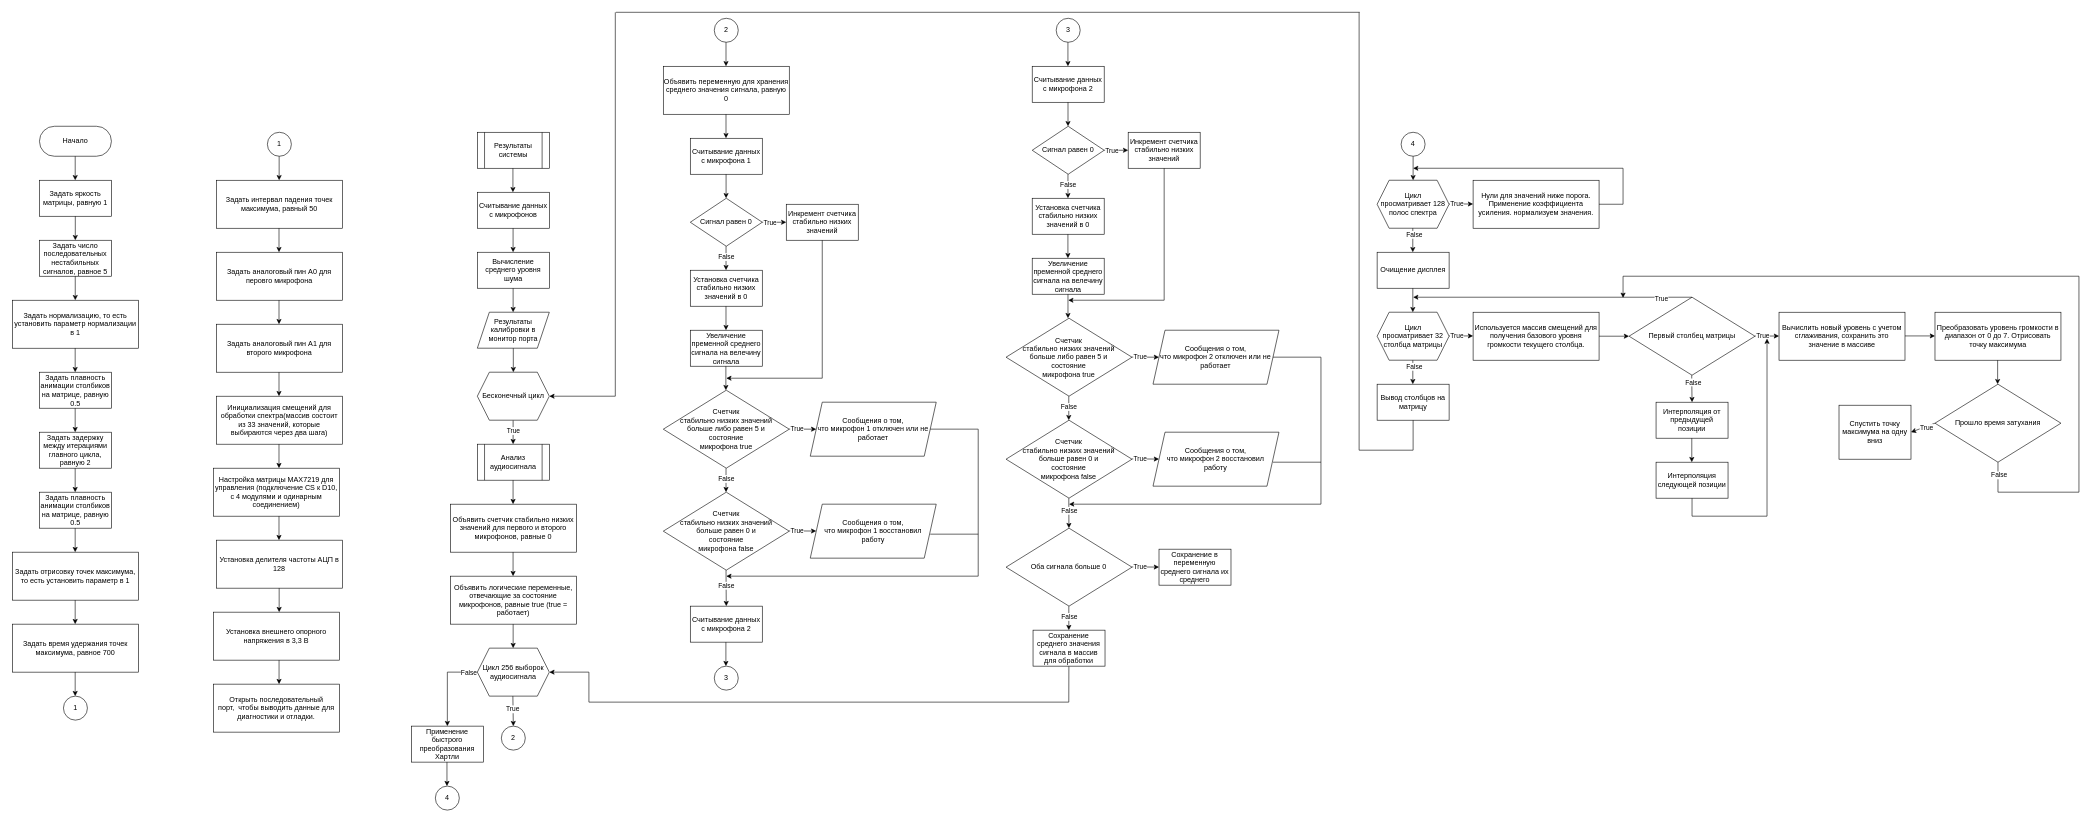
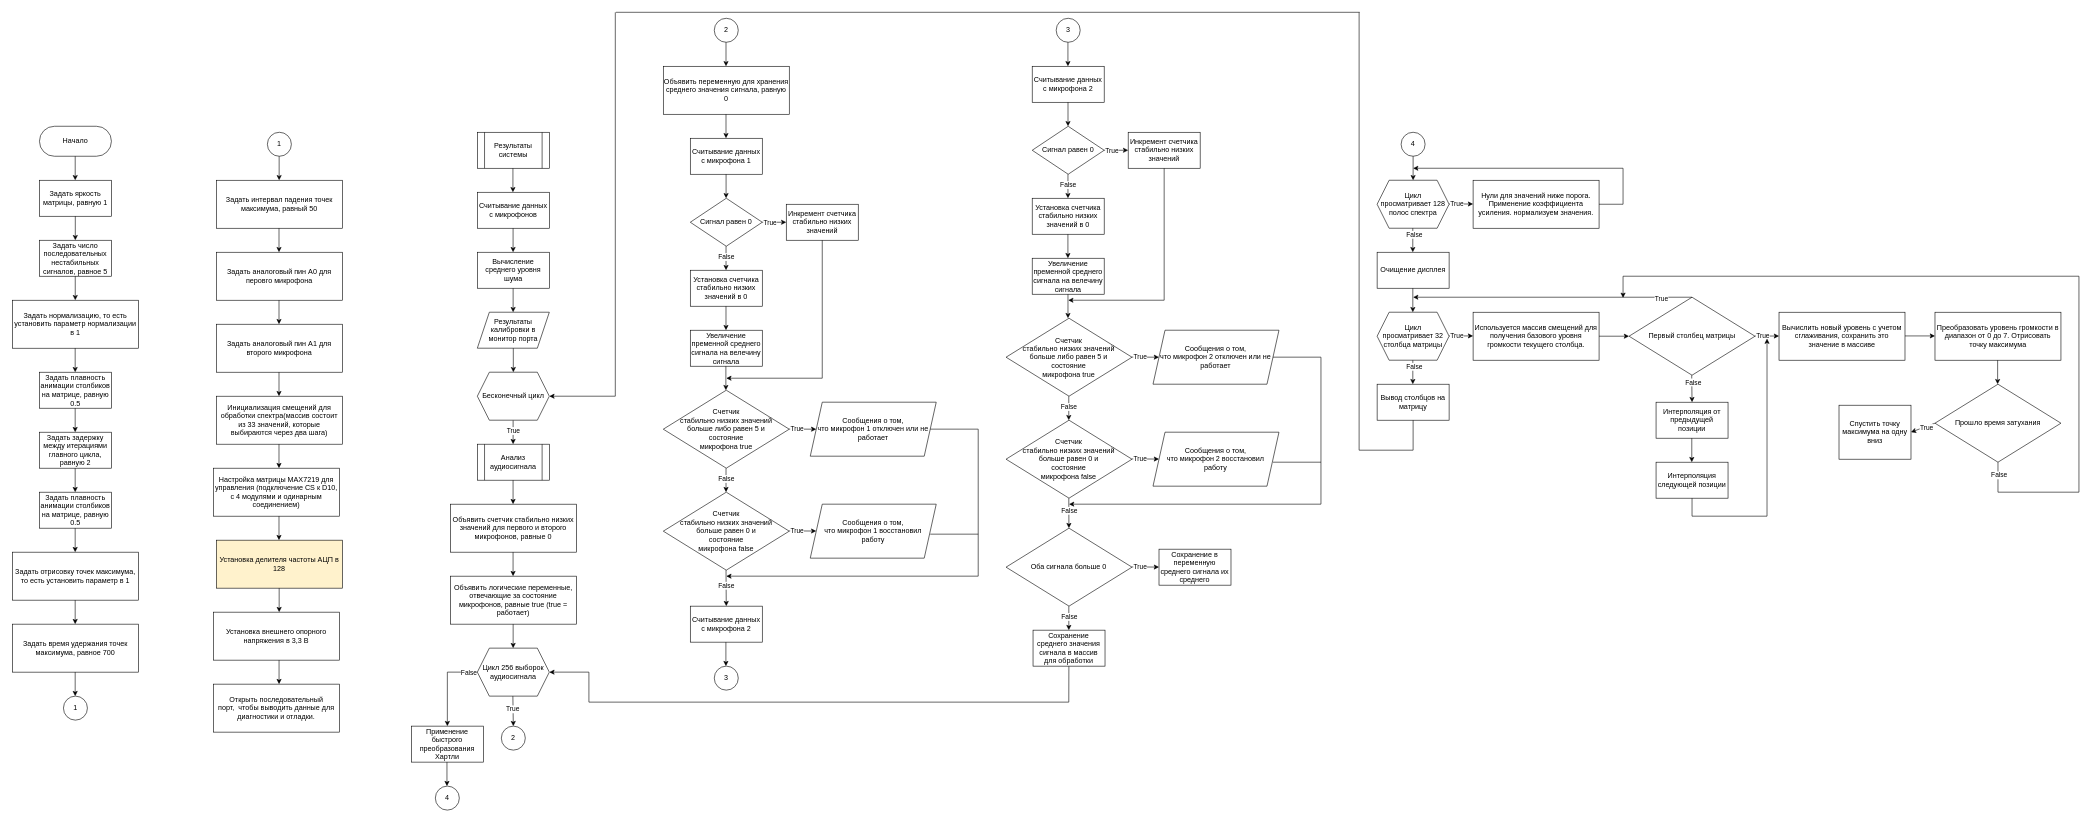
(279, 564) -> (279, 564)
